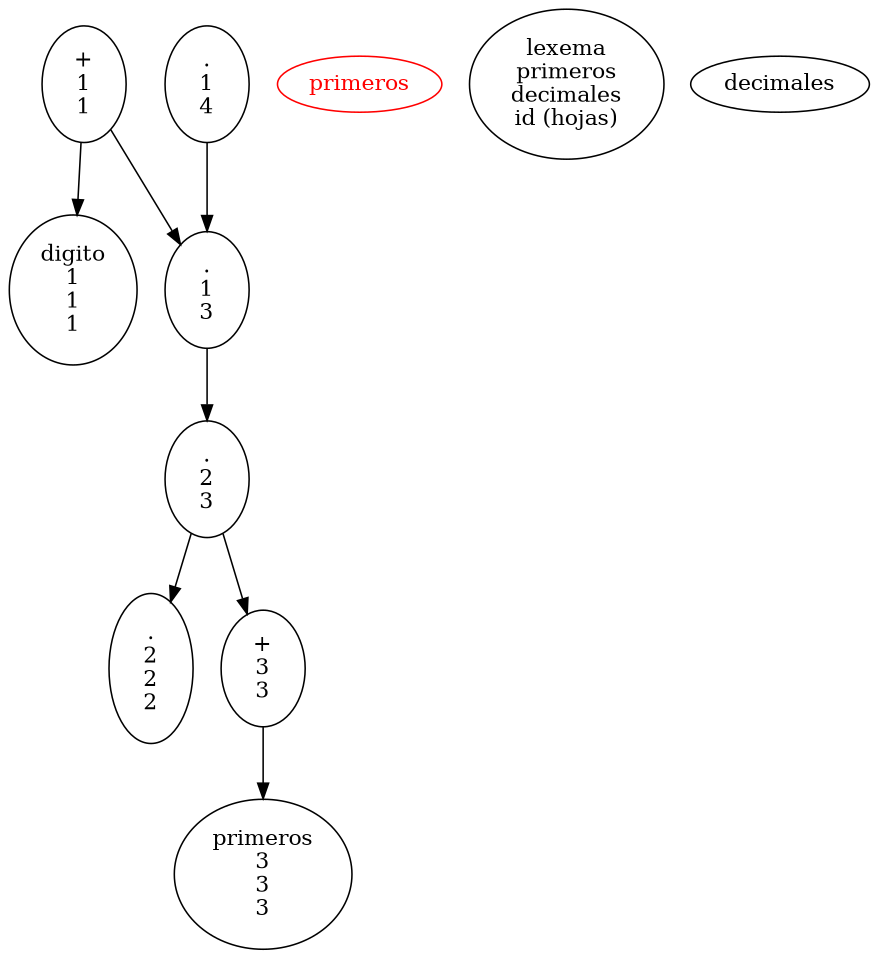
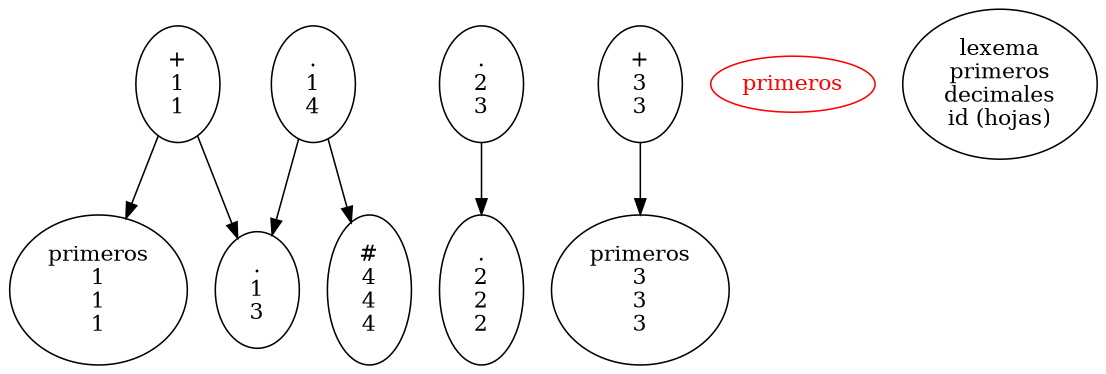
(780, 84) -> none
(73, 290) -> (99, 290)
none -> (369, 290)
(207, 376) -> none
(233, 566) -> none
